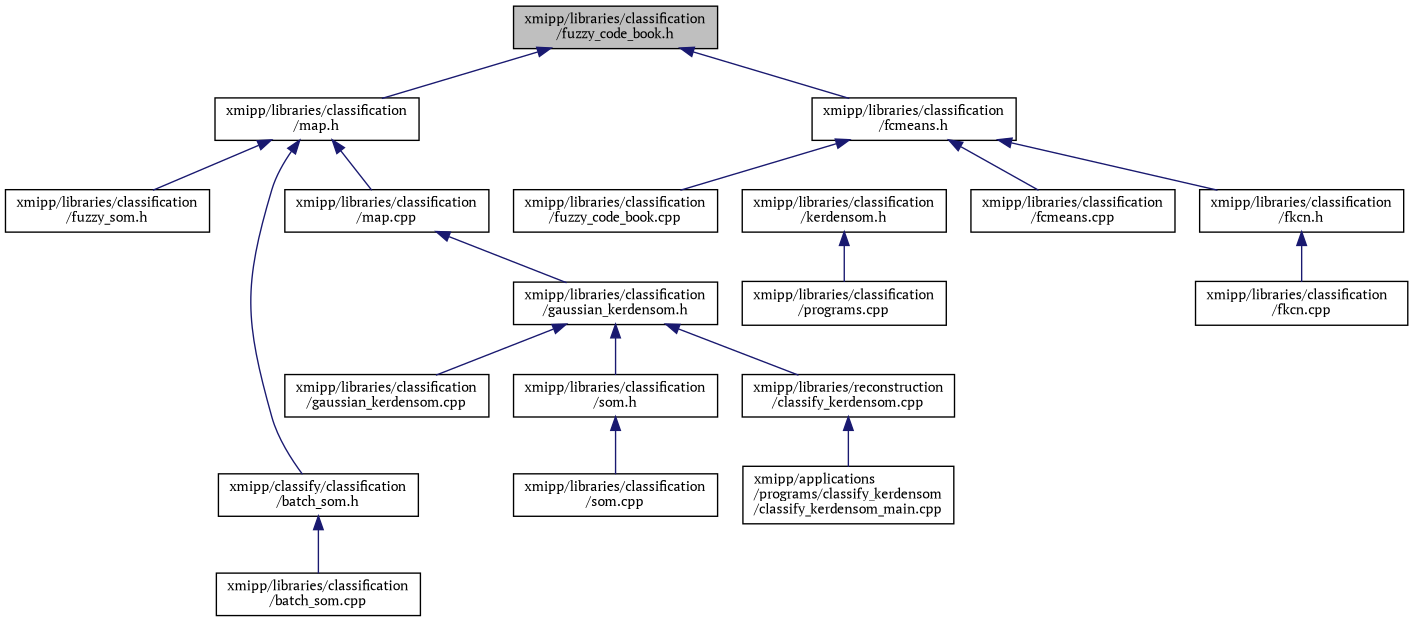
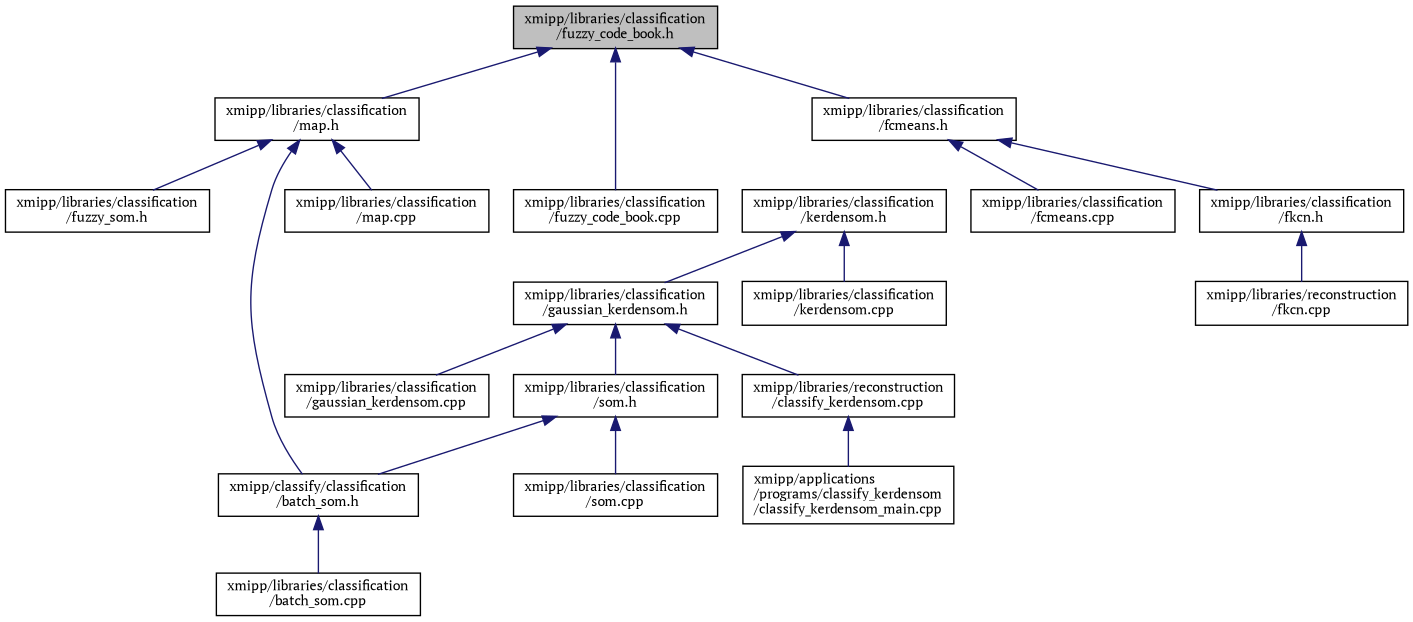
(758, 167) -> (616, 126)
(508, 260) -> (723, 260)
(844, 303) -> (844, 303)
(1302, 303) -> (1302, 303)
none -> (461, 447)
